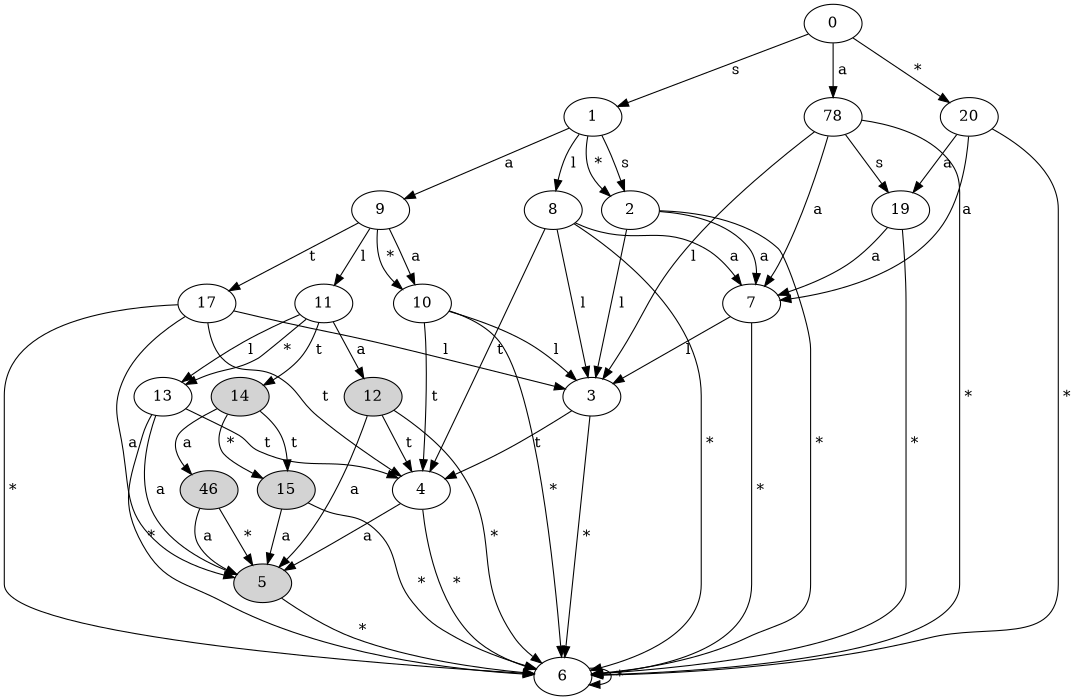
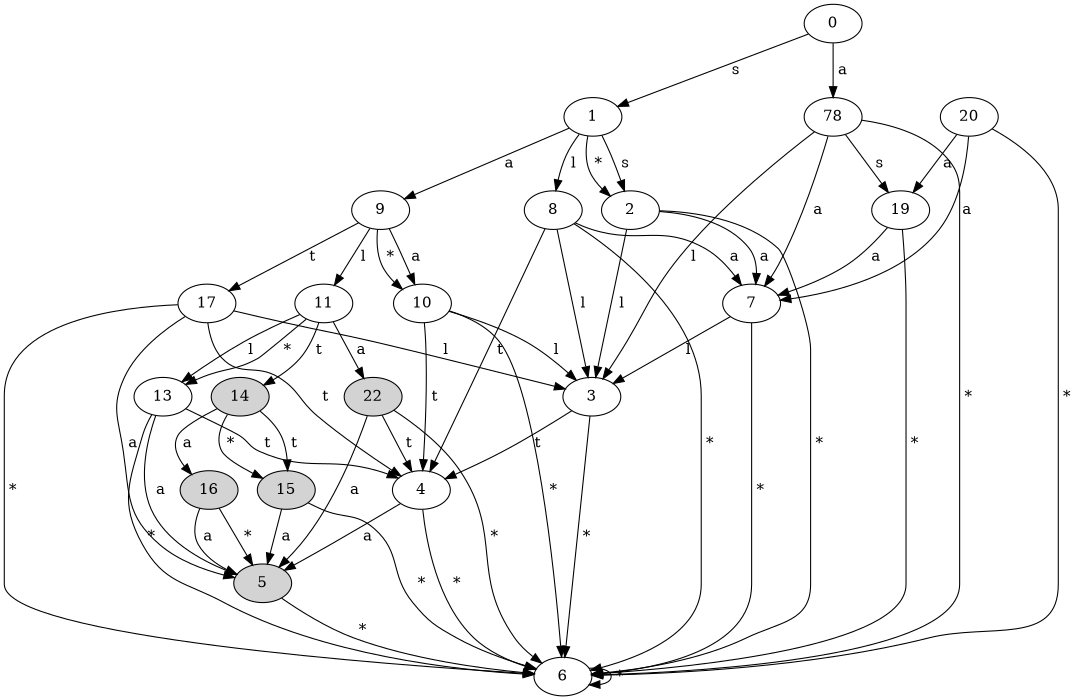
(897, 67) -> none
(373, 397) -> (373, 397)
(209, 490) -> (209, 490)
